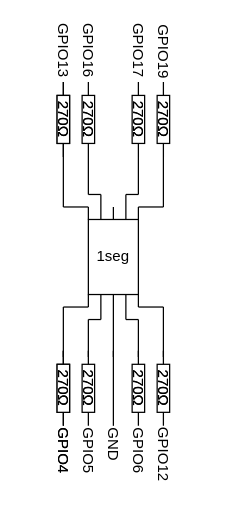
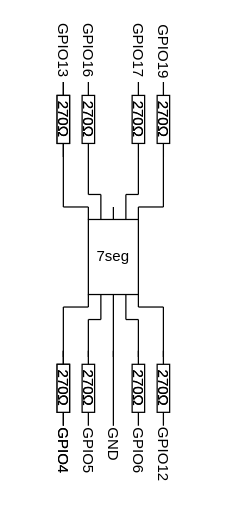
(113, 257) -> (113, 257)
